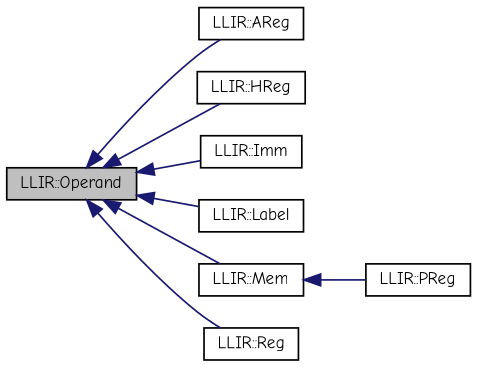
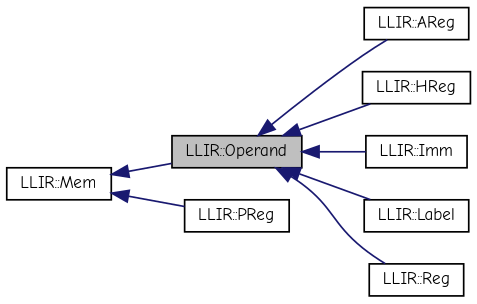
(169, 236) -> (150, 167)
